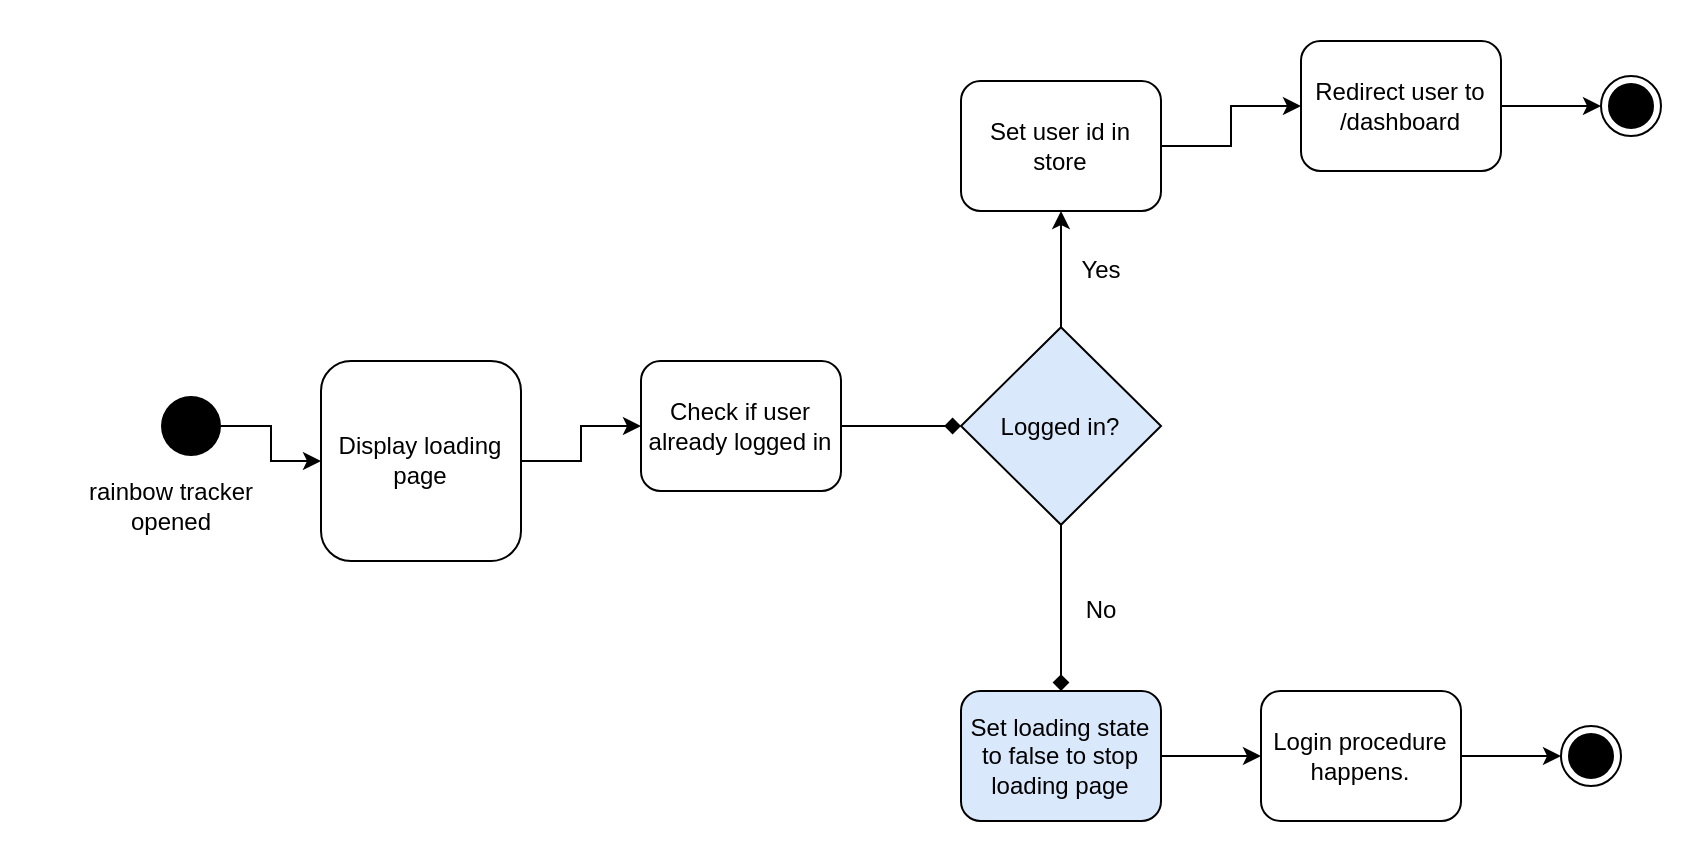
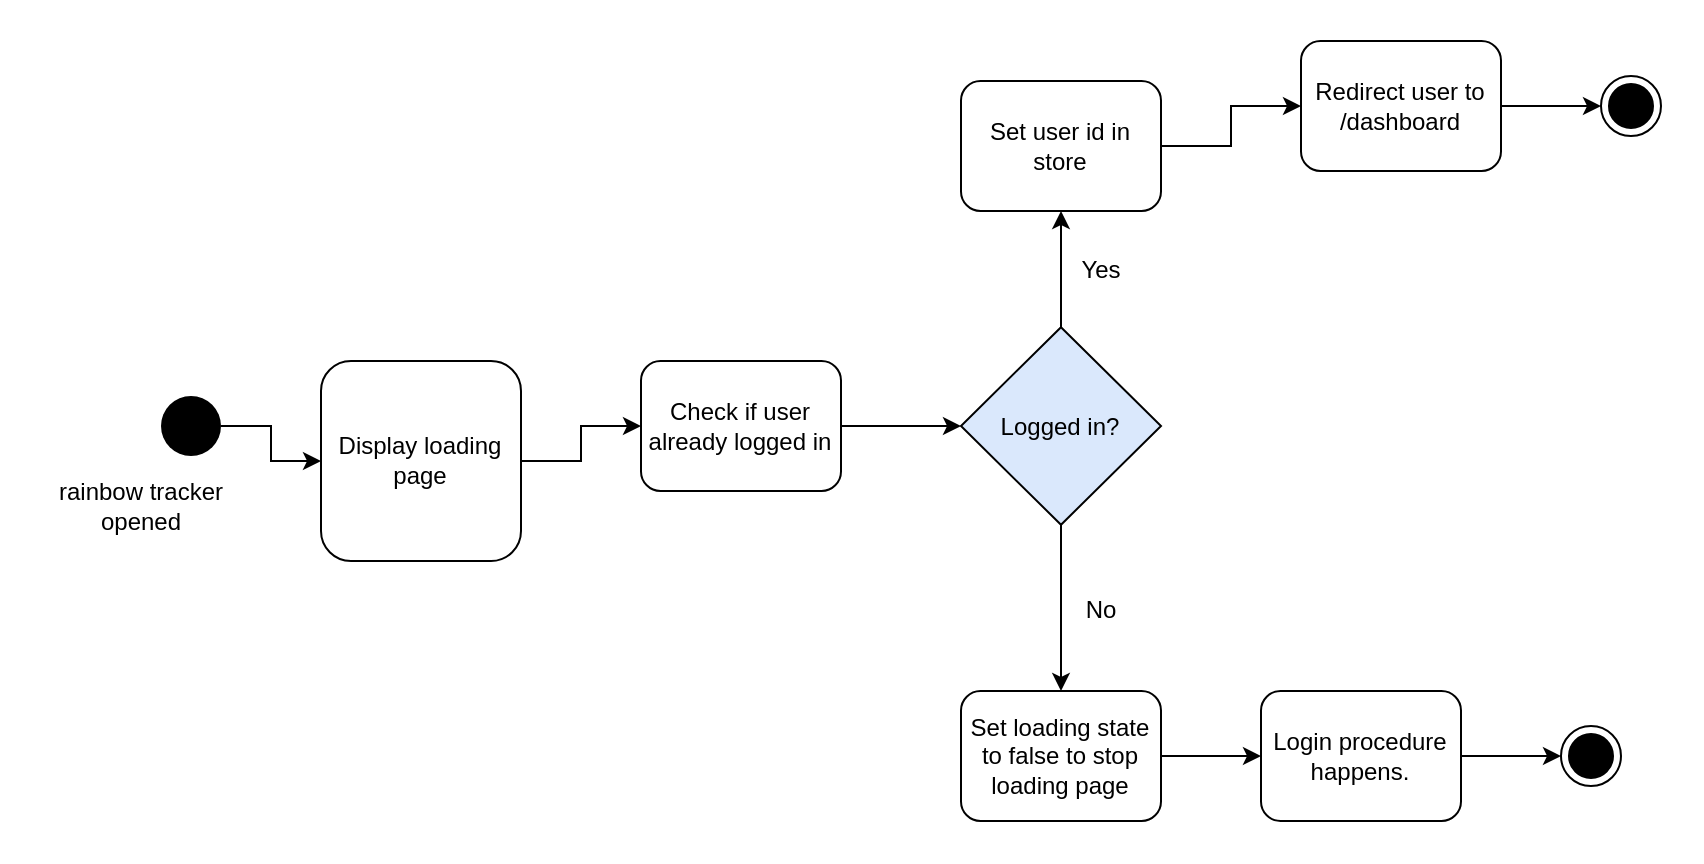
(944, 426) -> (945, 426)
(171, 506) -> (141, 506)
(1061, 675) -> (1061, 676)
(1061, 756) -> (1061, 756)
